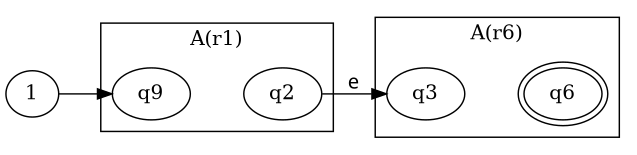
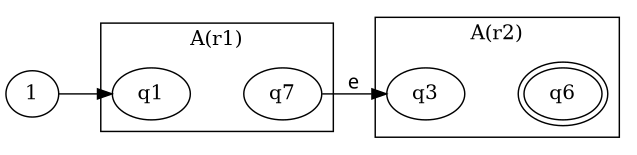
(497, 34) -> (497, 34)
(151, 94) -> (151, 94)
(283, 94) -> (283, 94)
